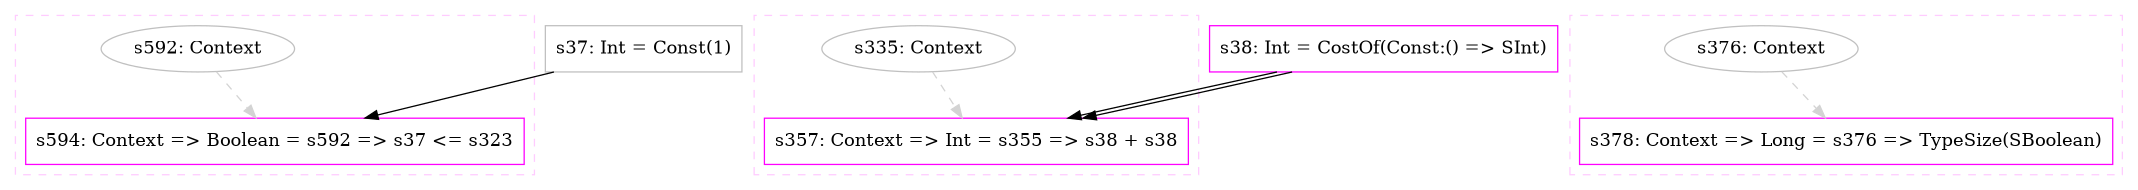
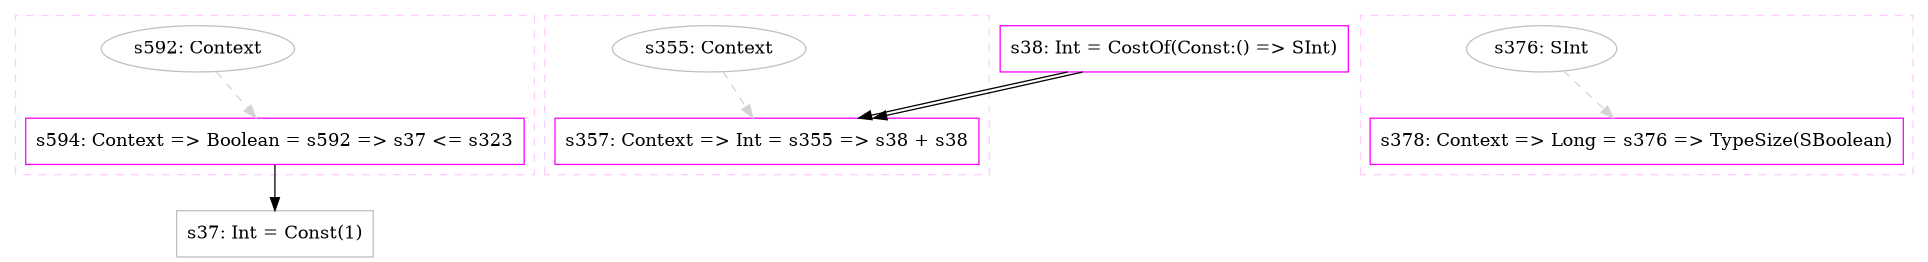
(919, 49) -> (709, 49)
(1761, 49) -> (1542, 49)
(466, 93) -> (275, 183)
